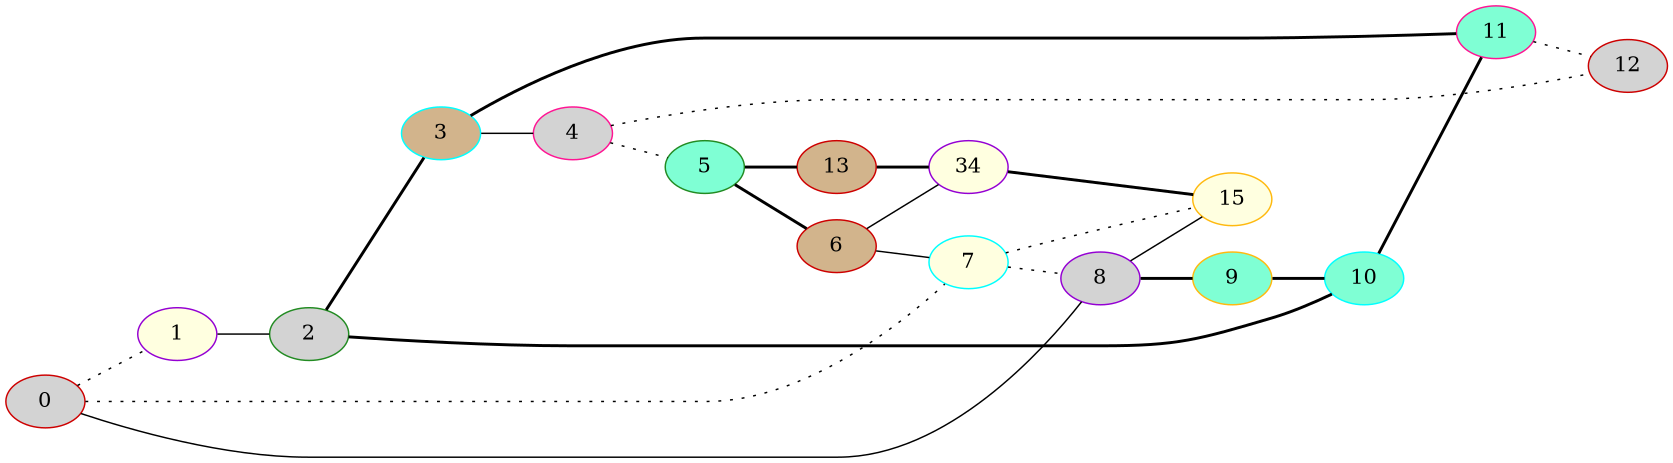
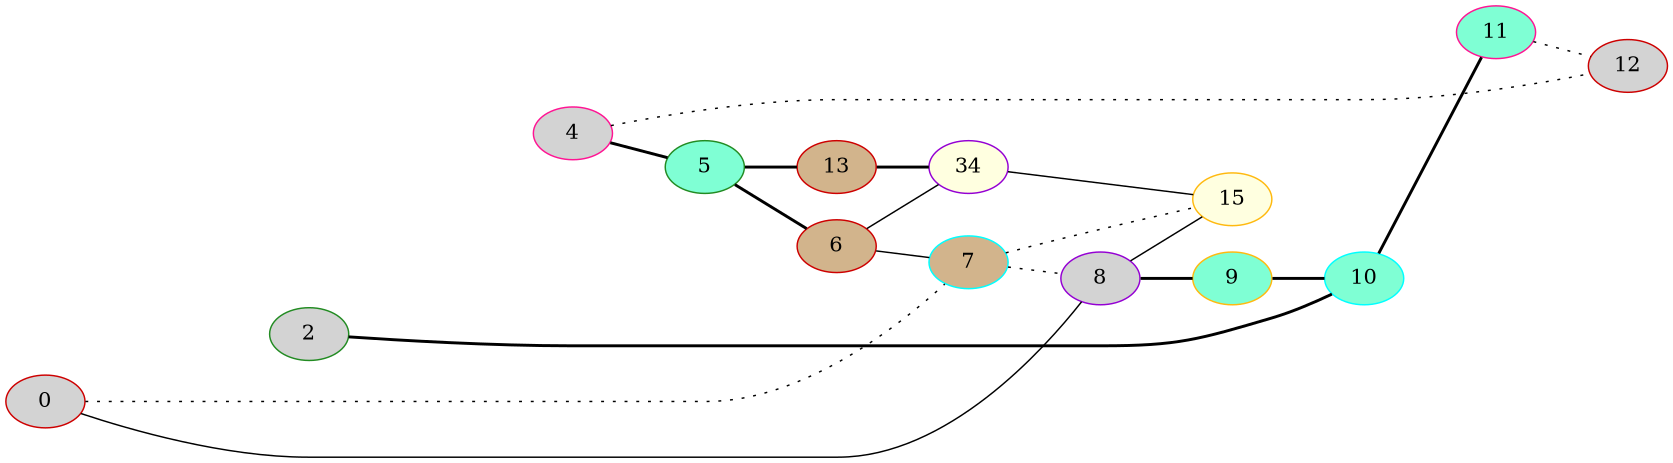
(441, 133) -> none
(639, 150) -> (639, 150)
(1101, 183) -> (1101, 183)
(969, 262) -> (969, 262)
(177, 334) -> none
